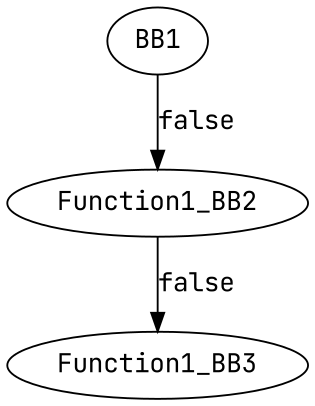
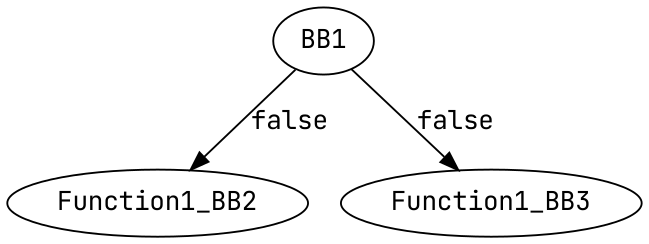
(158, 275) -> (398, 113)
